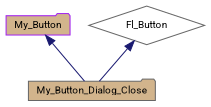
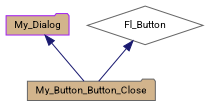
(38, 25) -> (38, 25)
(92, 91) -> (91, 91)
